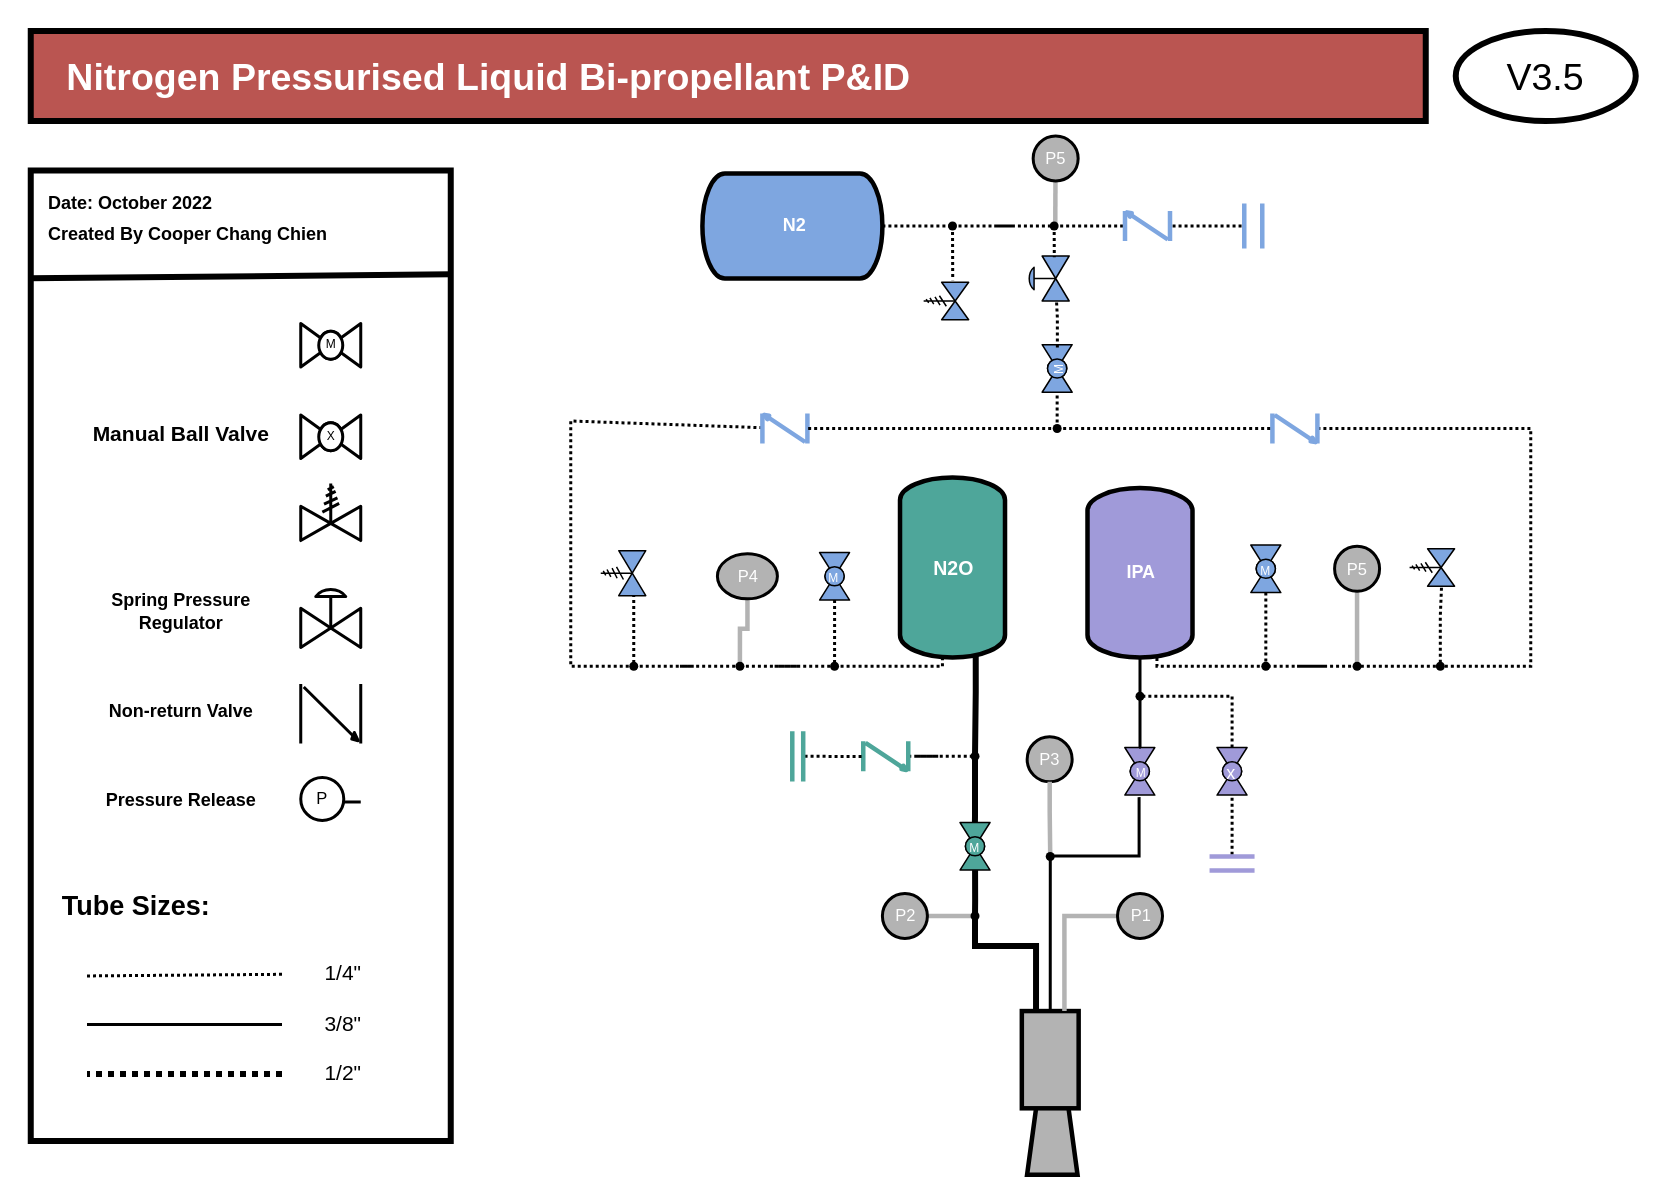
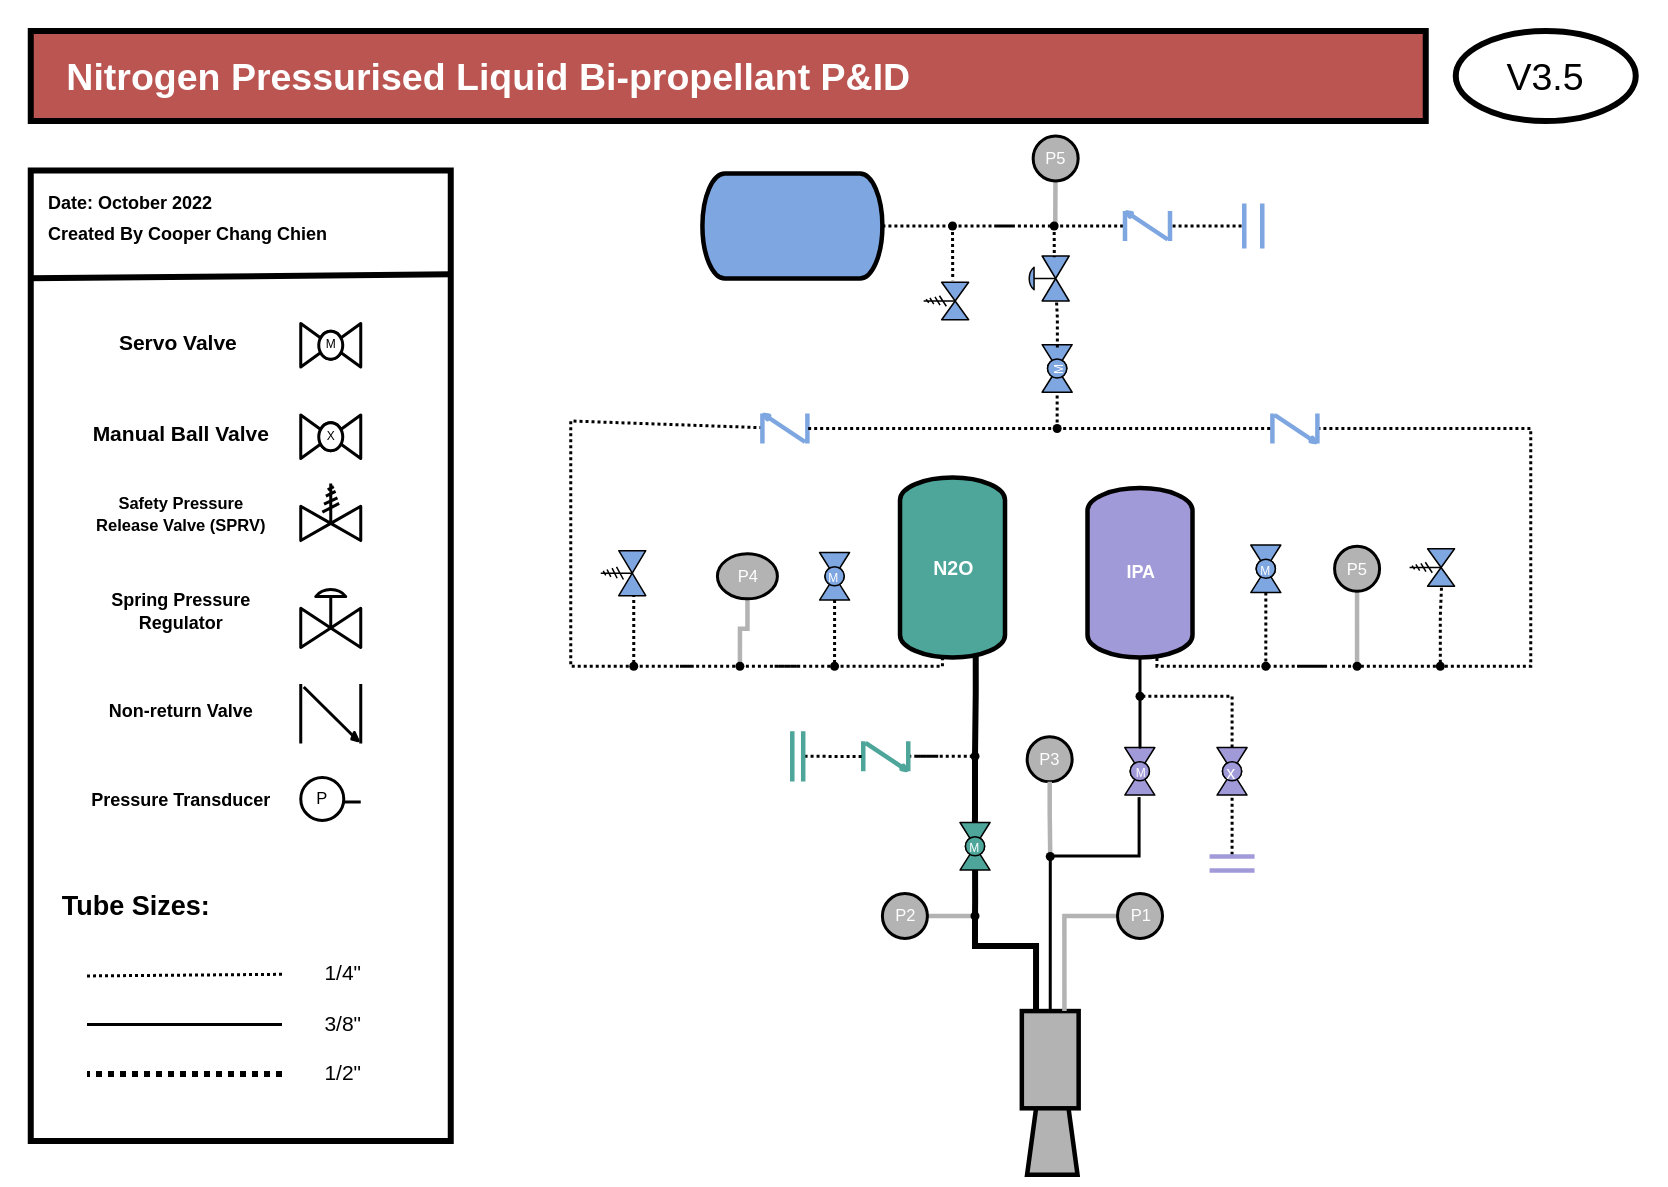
(794, 226) -> none
none -> (181, 343)
none -> (181, 513)
(182, 800) -> (182, 800)
